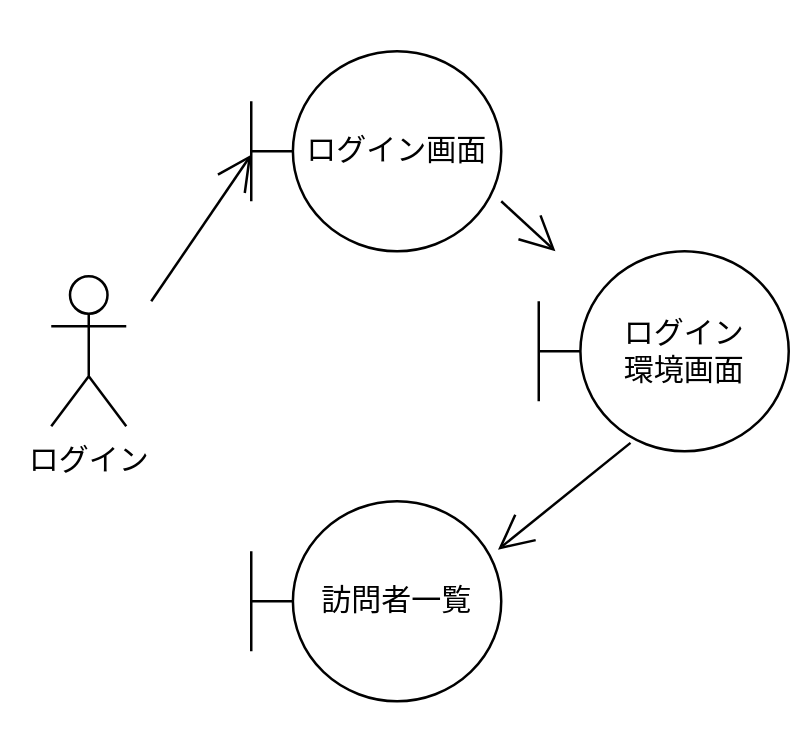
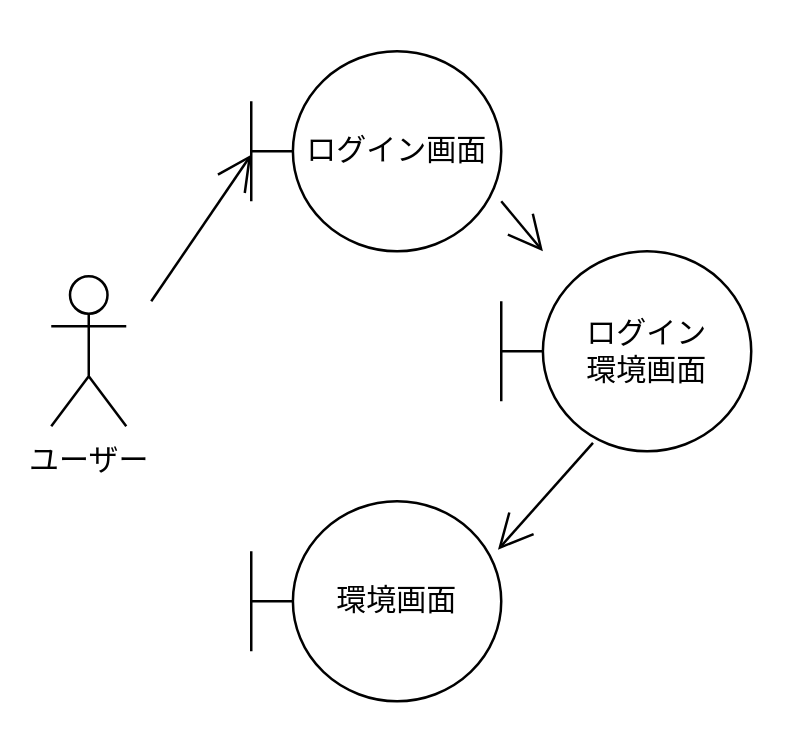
(664, 351) -> (626, 351)
(90, 462) -> (90, 462)
(398, 601) -> (398, 601)
